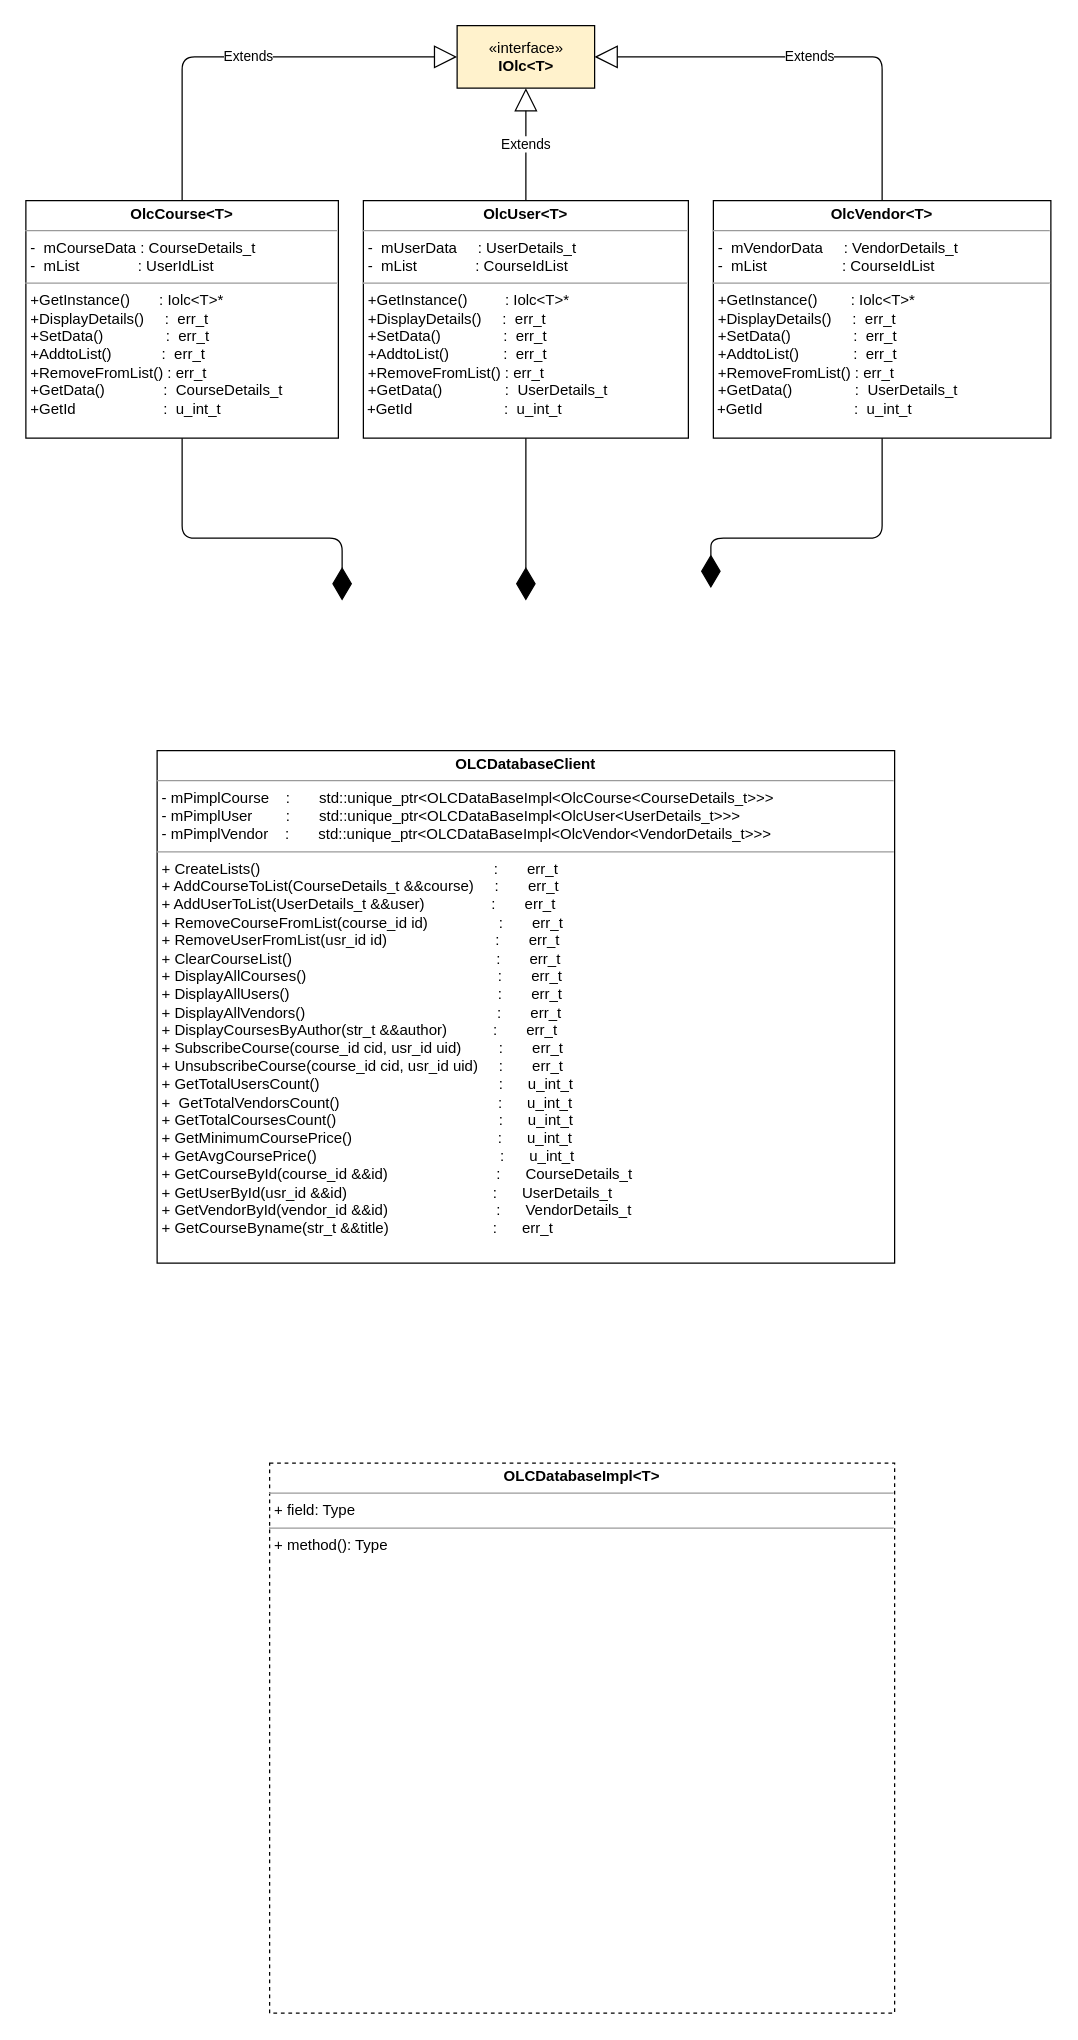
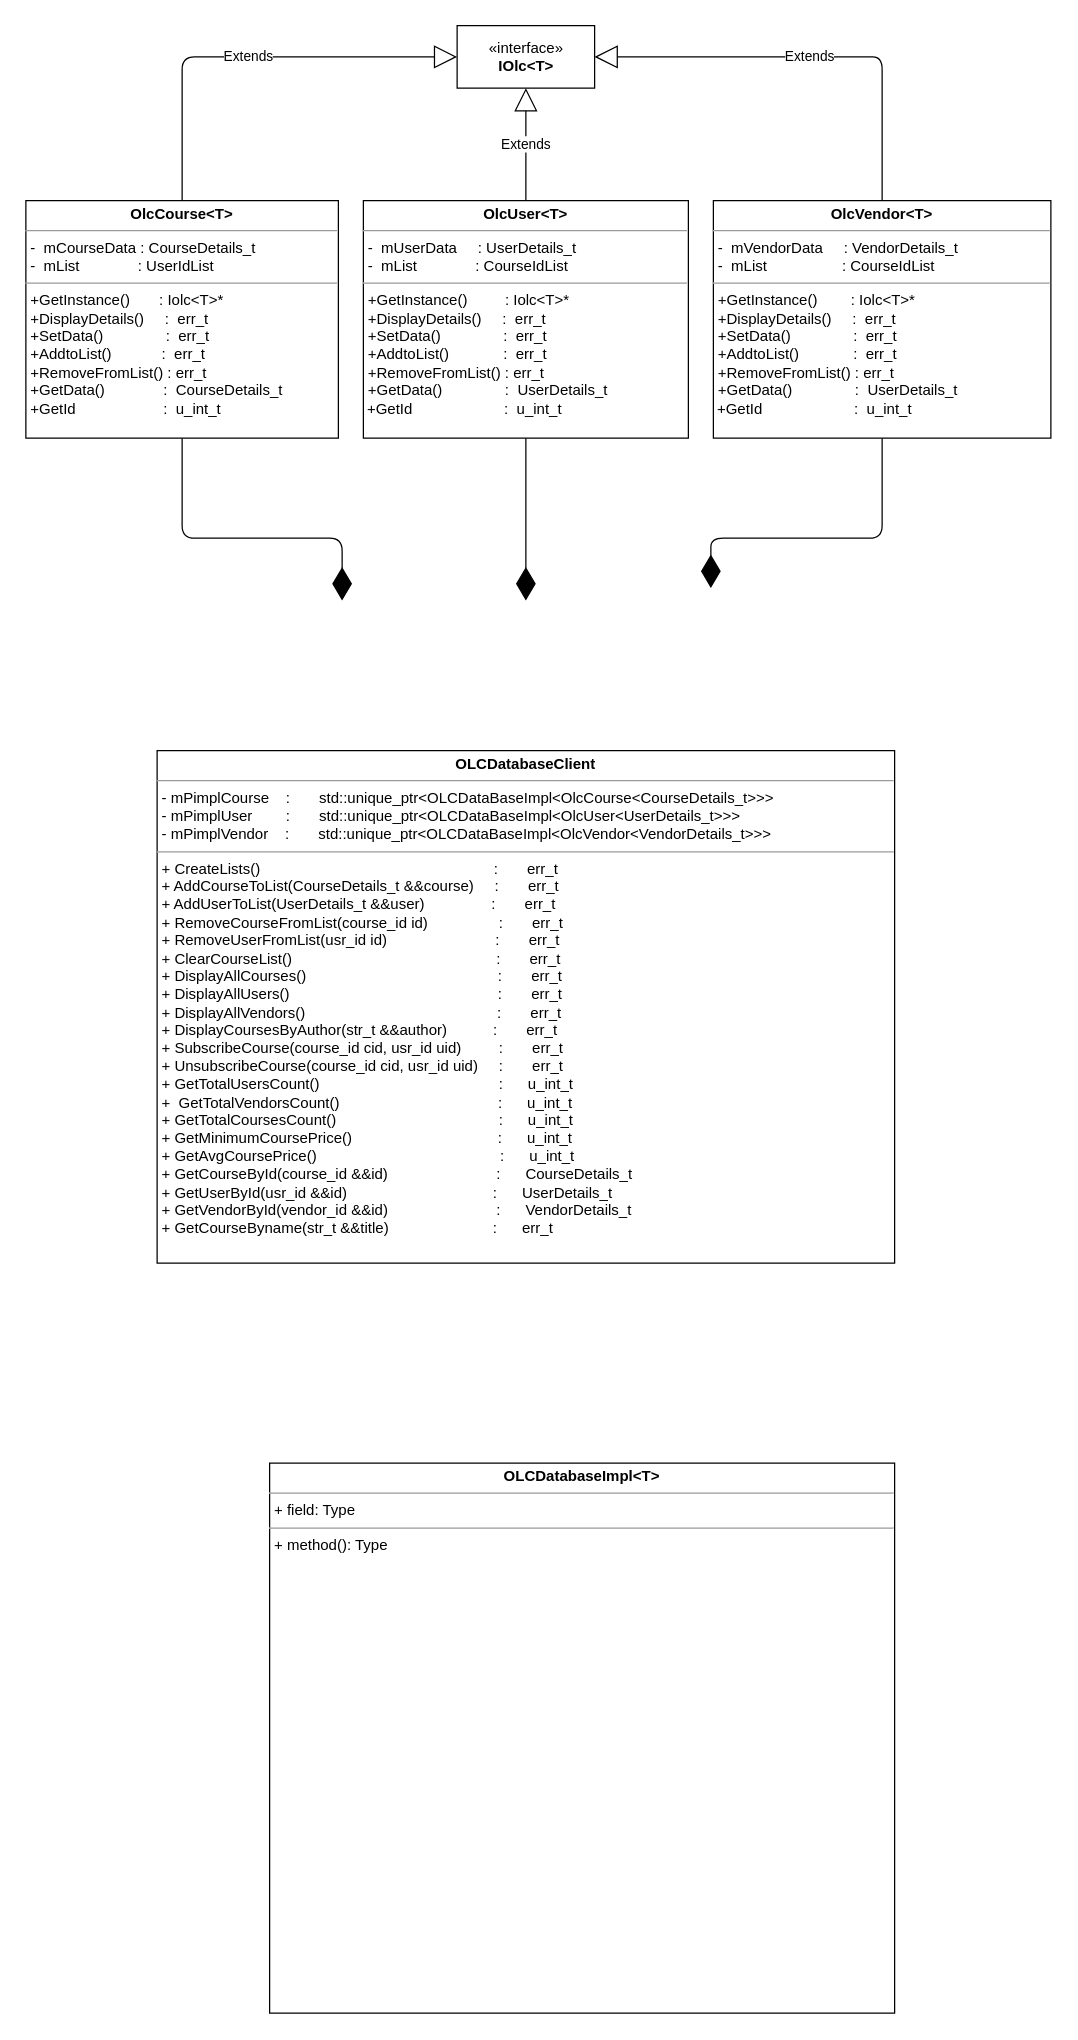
(526, 57) -> (526, 57)
(582, 1738) -> (582, 1738)
